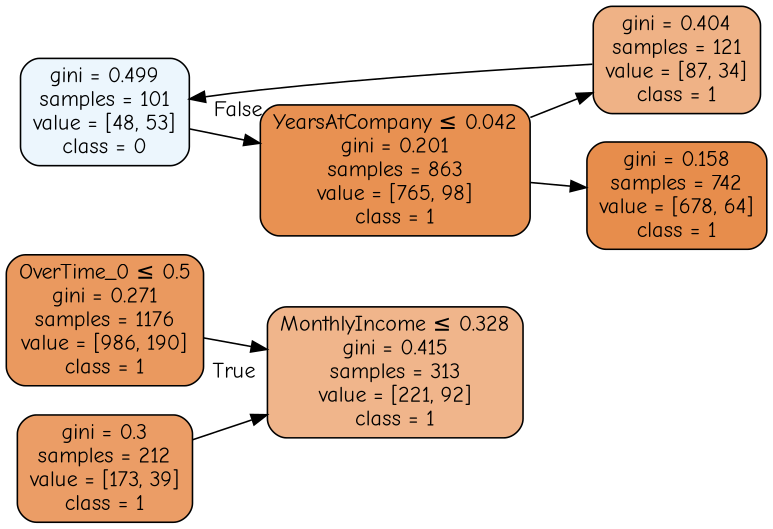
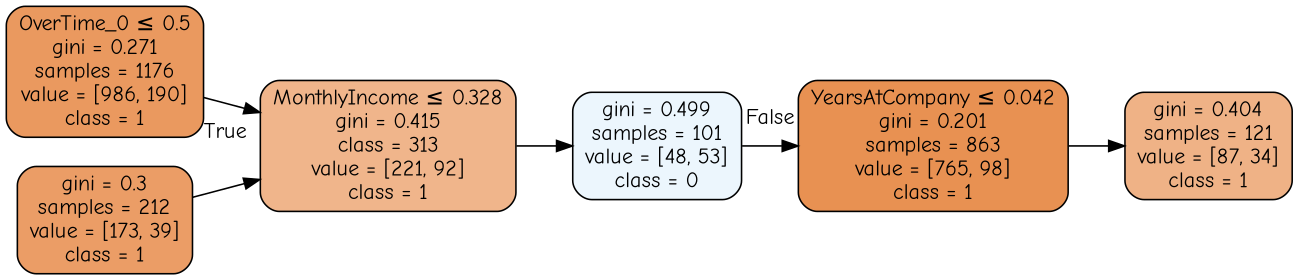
(399, 77) -> (536, 146)
(677, 196) -> none
(395, 372) -> (388, 145)
